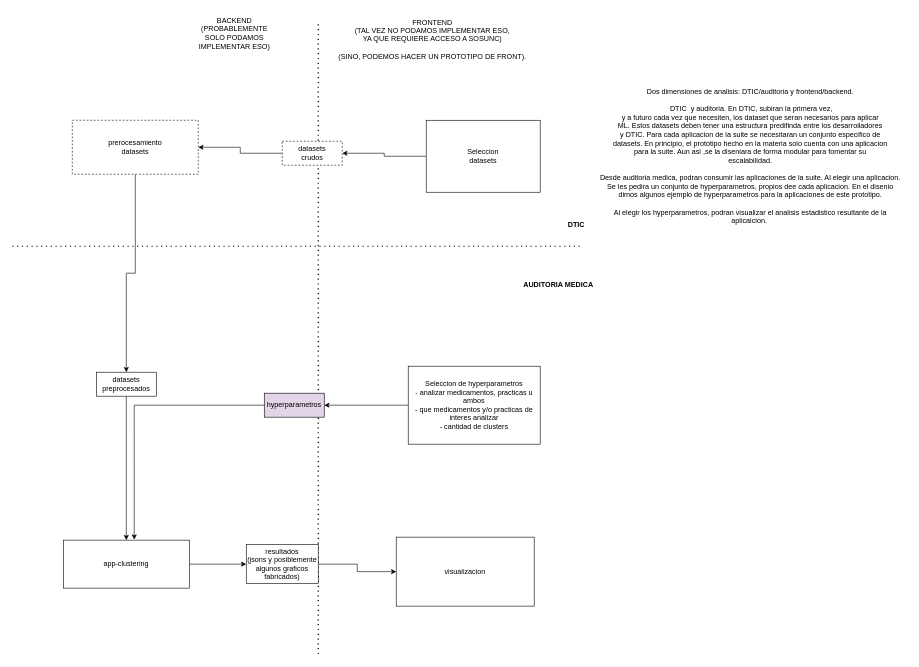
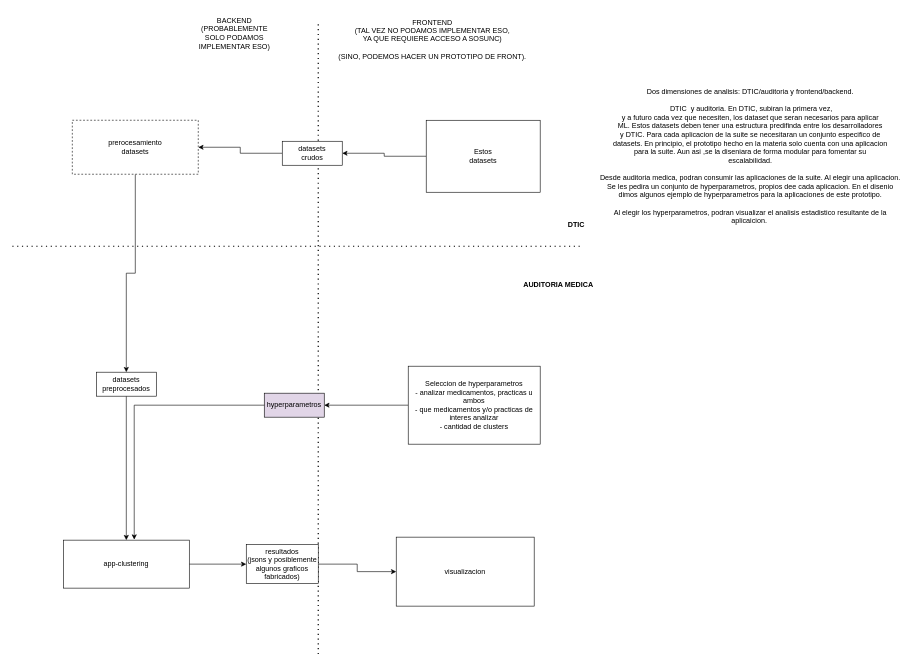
(312, 153) -> (312, 153)
(483, 156) -> (483, 156)
